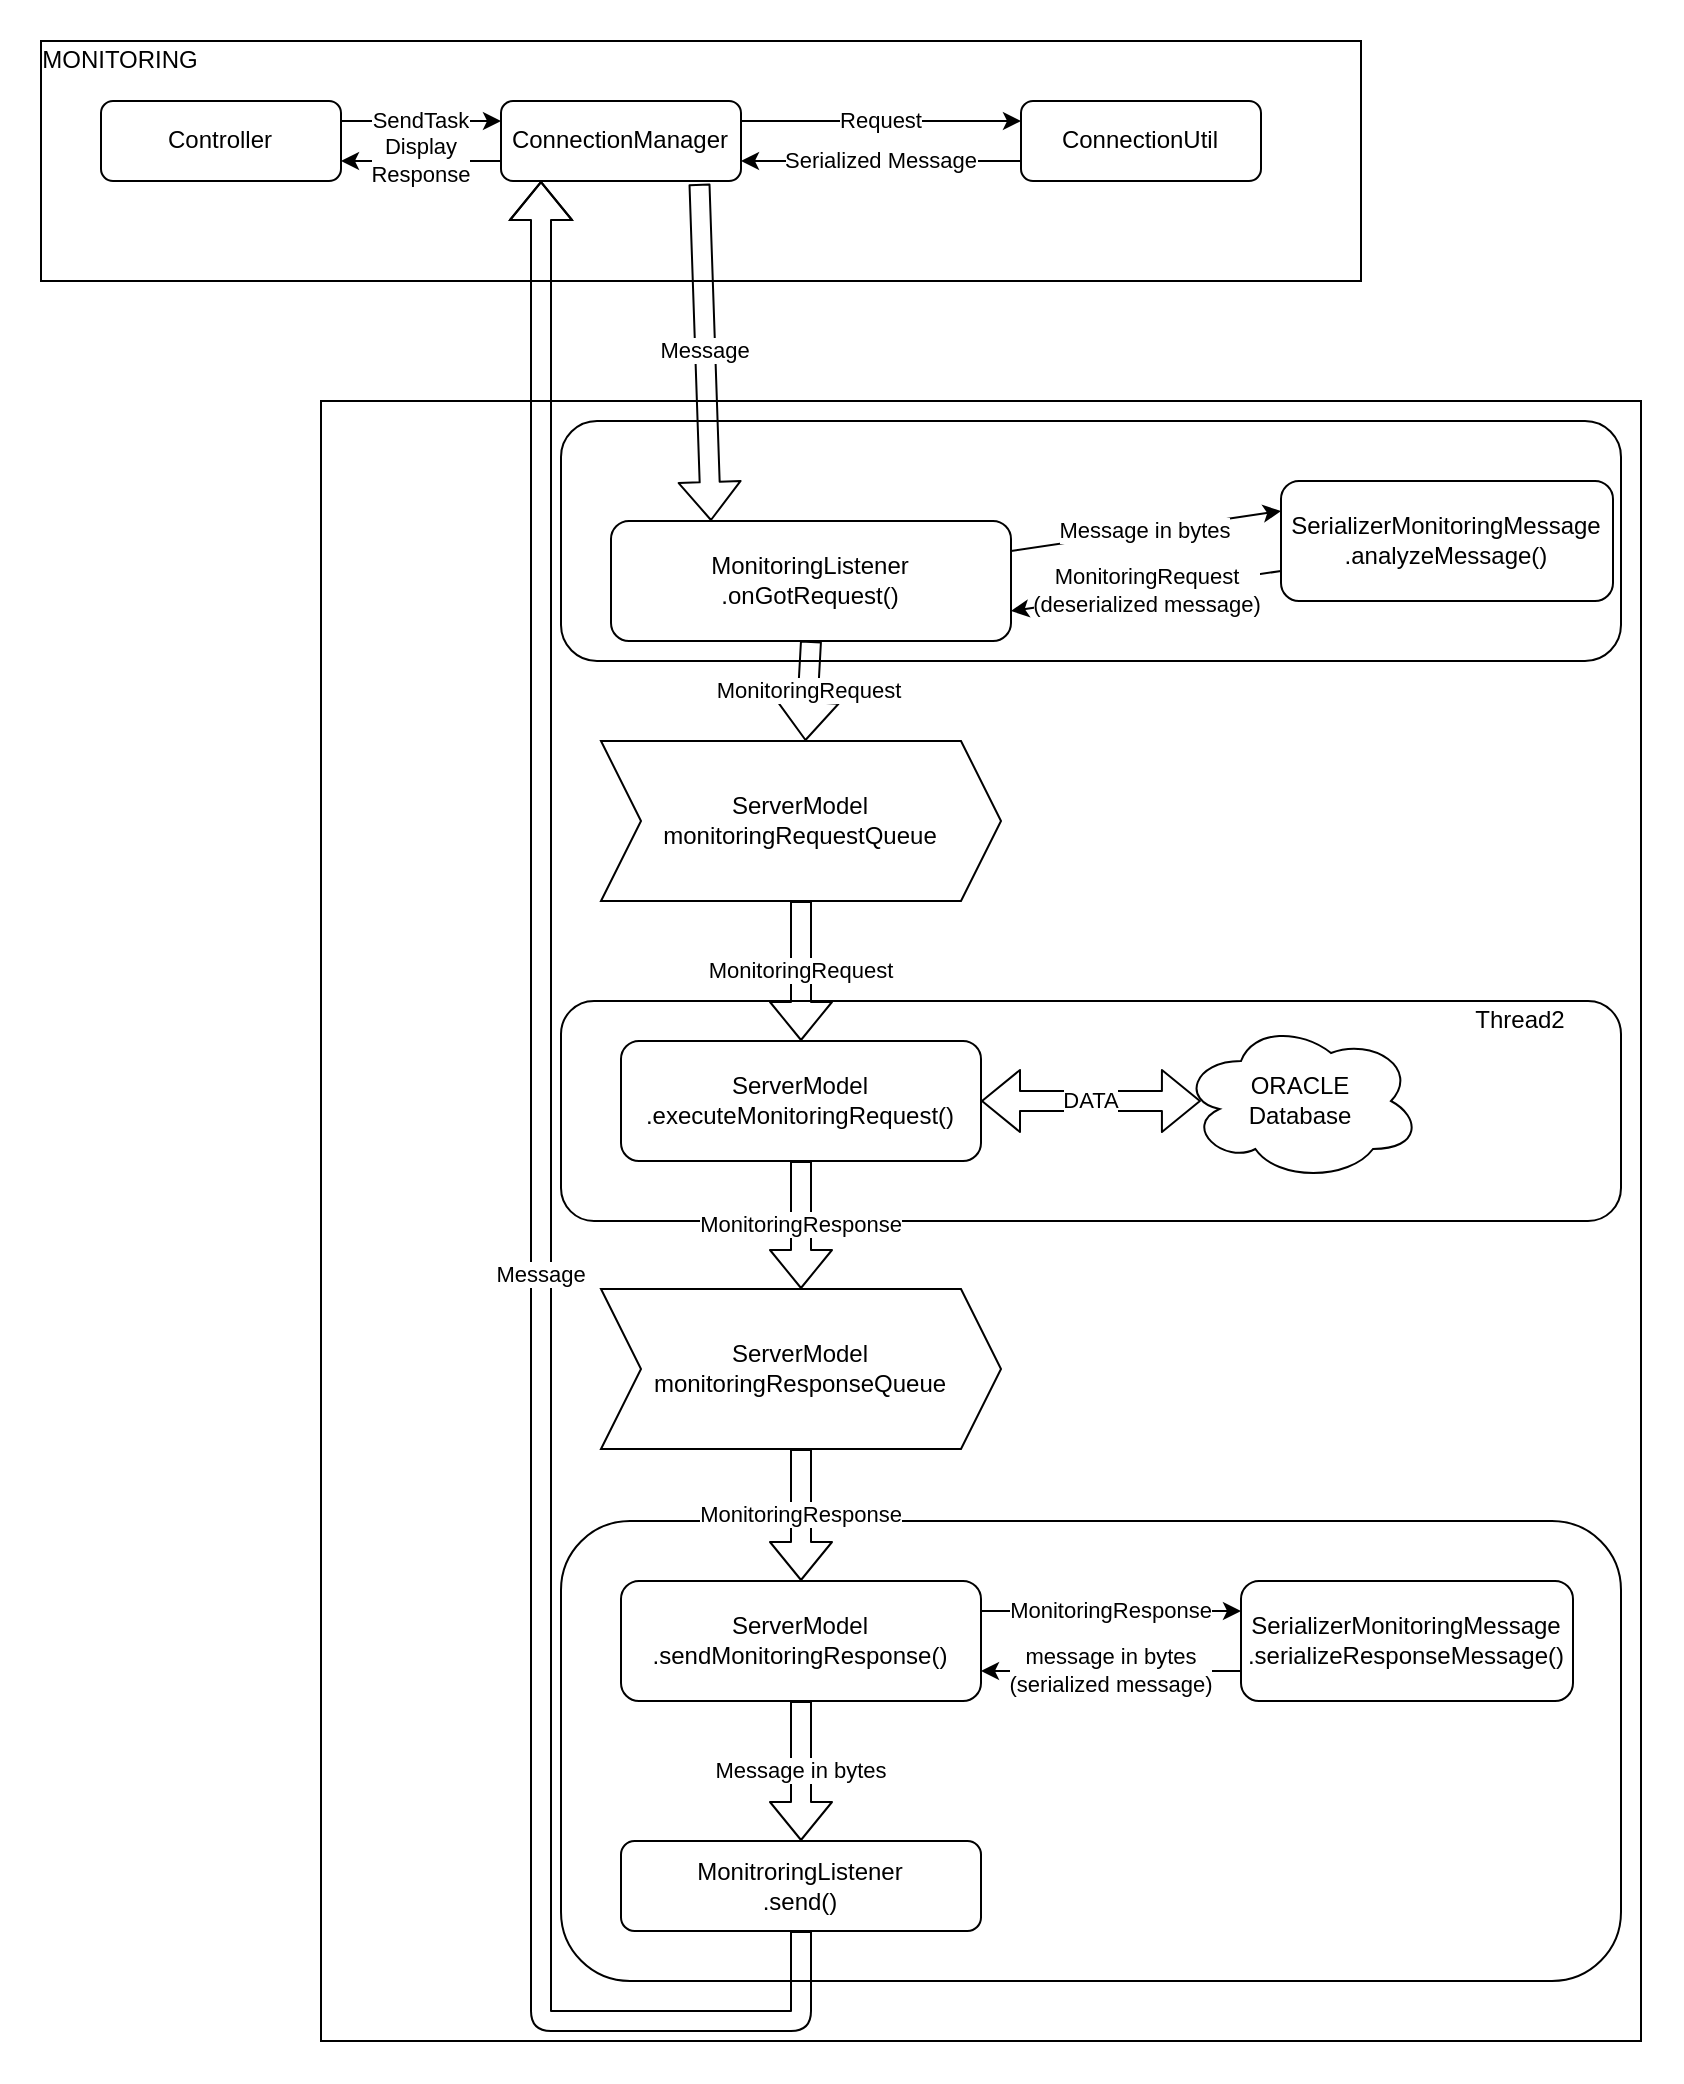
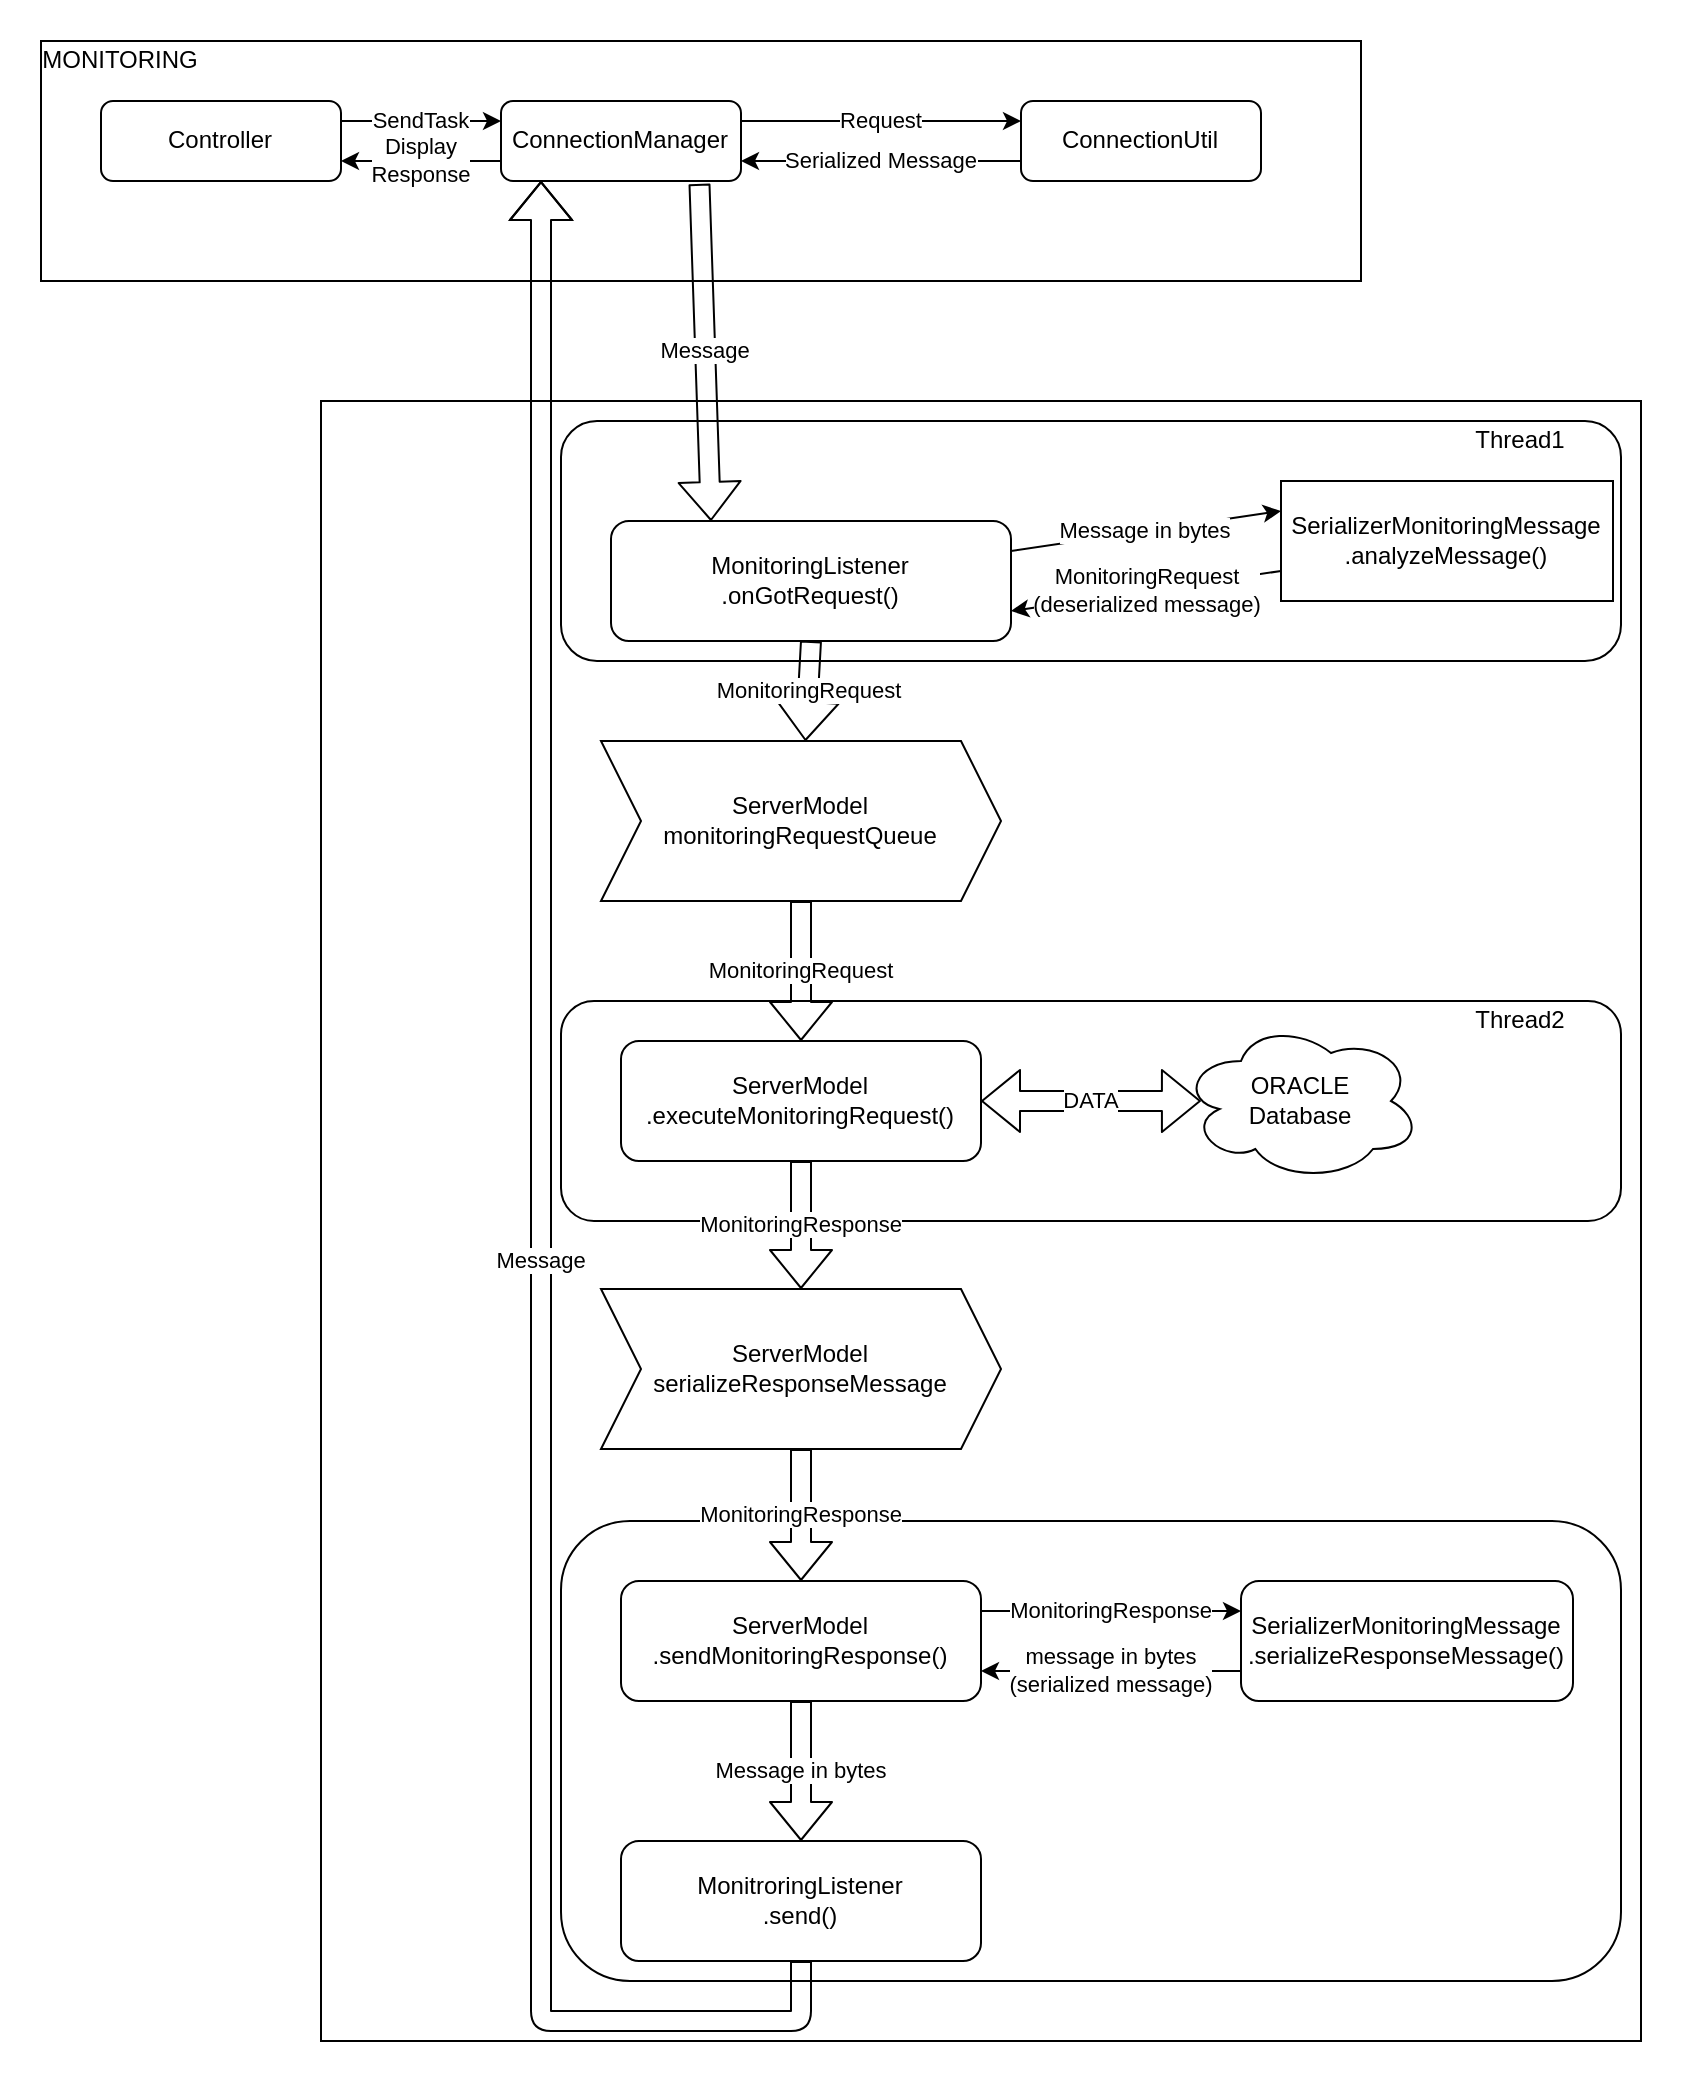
none -> (1521, 441)
(1447, 541) -> (1447, 541)
(801, 1369) -> (801, 1369)
(801, 1886) -> (801, 1901)
